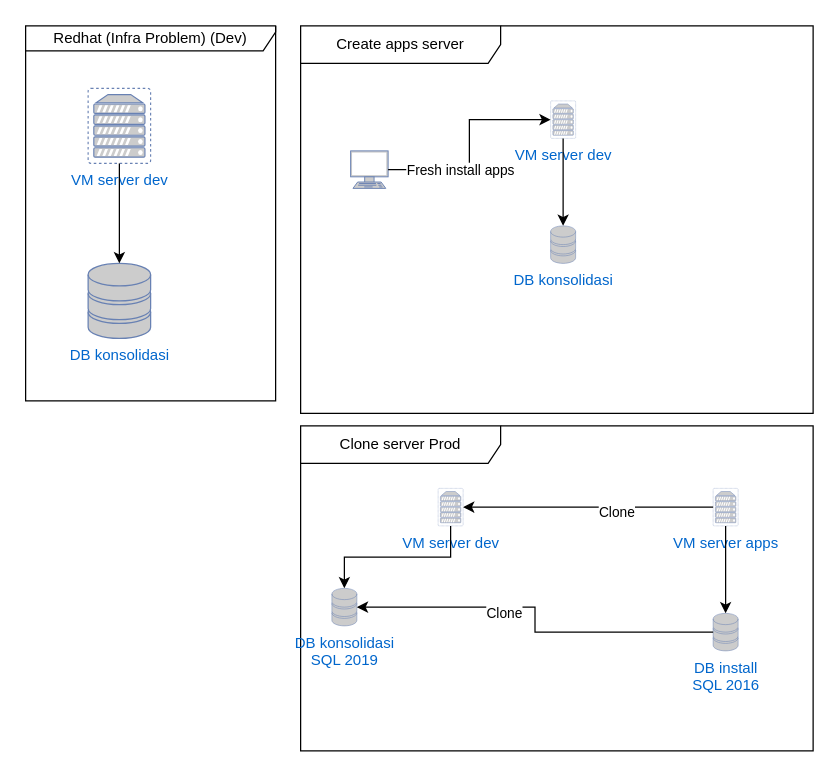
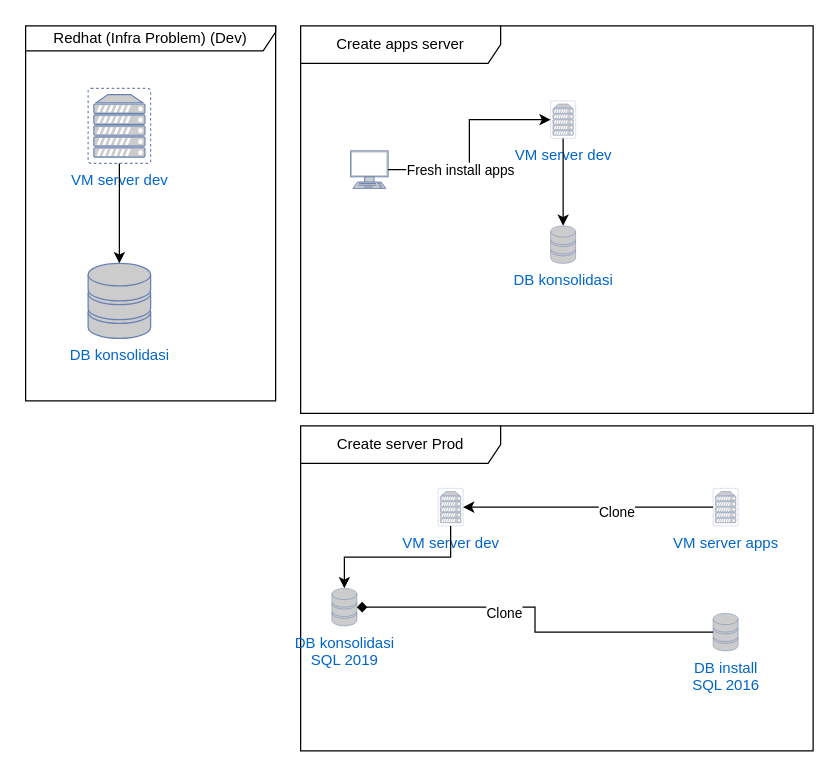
(401, 444) -> (401, 444)
(726, 565) -> none
(367, 607) -> (368, 607)
